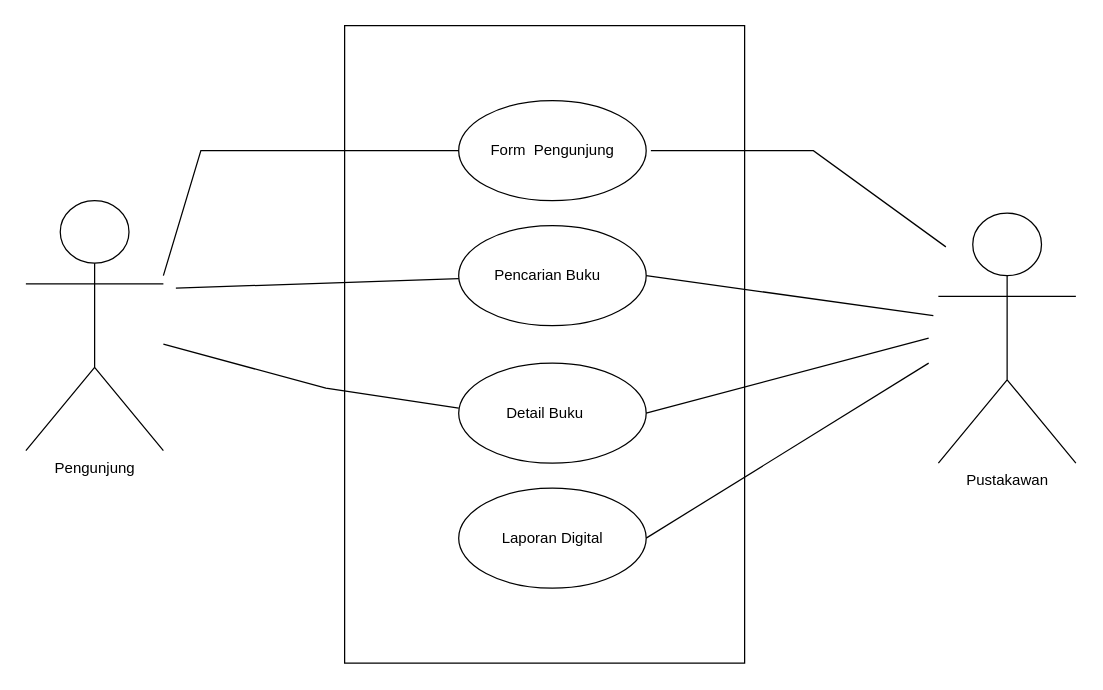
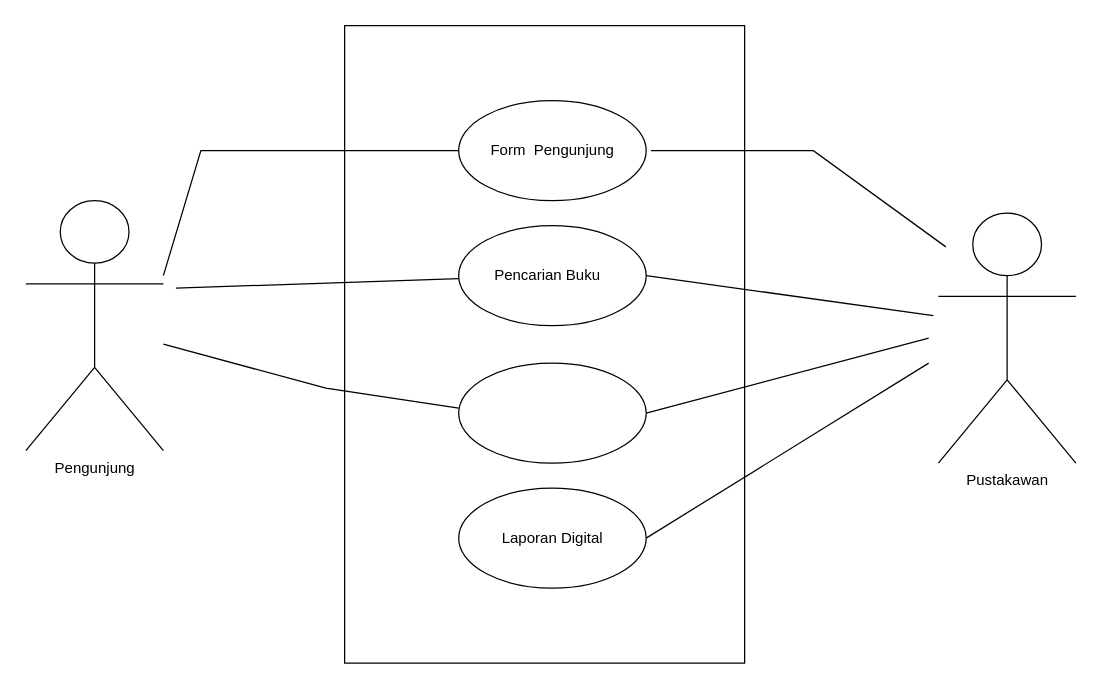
(545, 413) -> none
